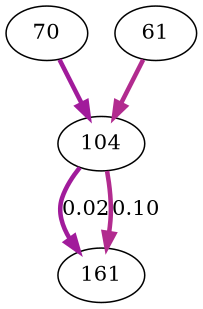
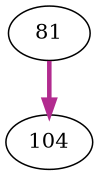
(47, 33) -> none
(156, 33) -> (49, 33)
(101, 275) -> none
